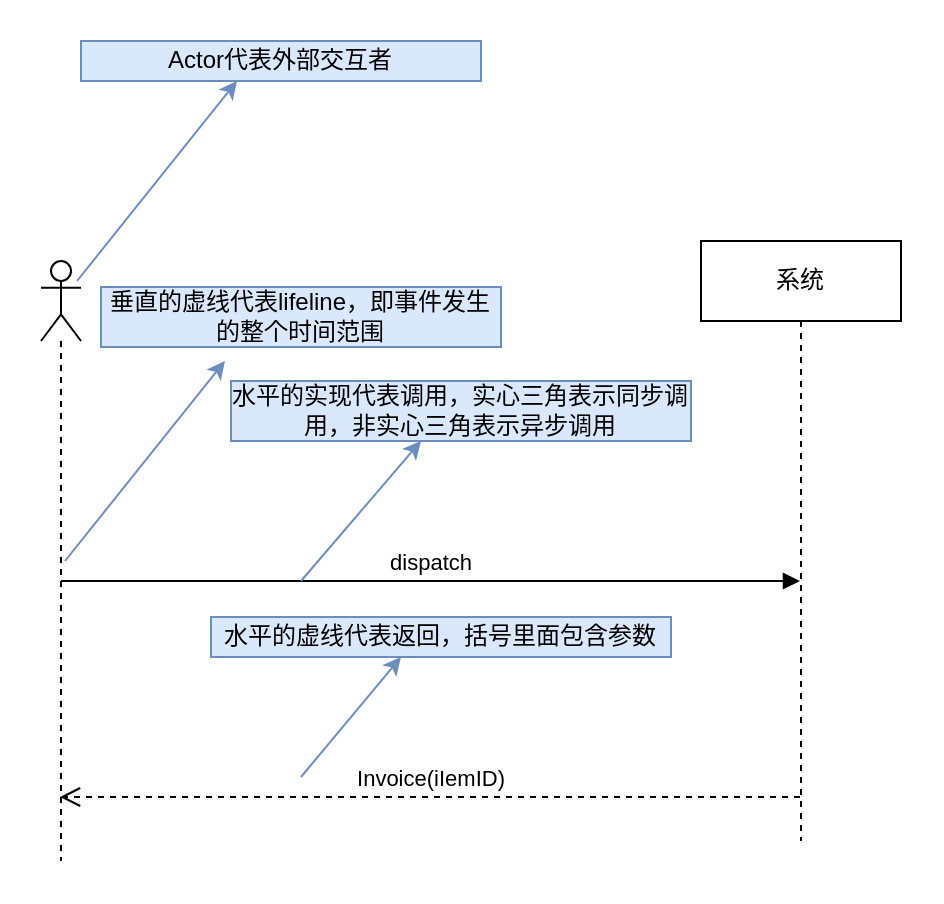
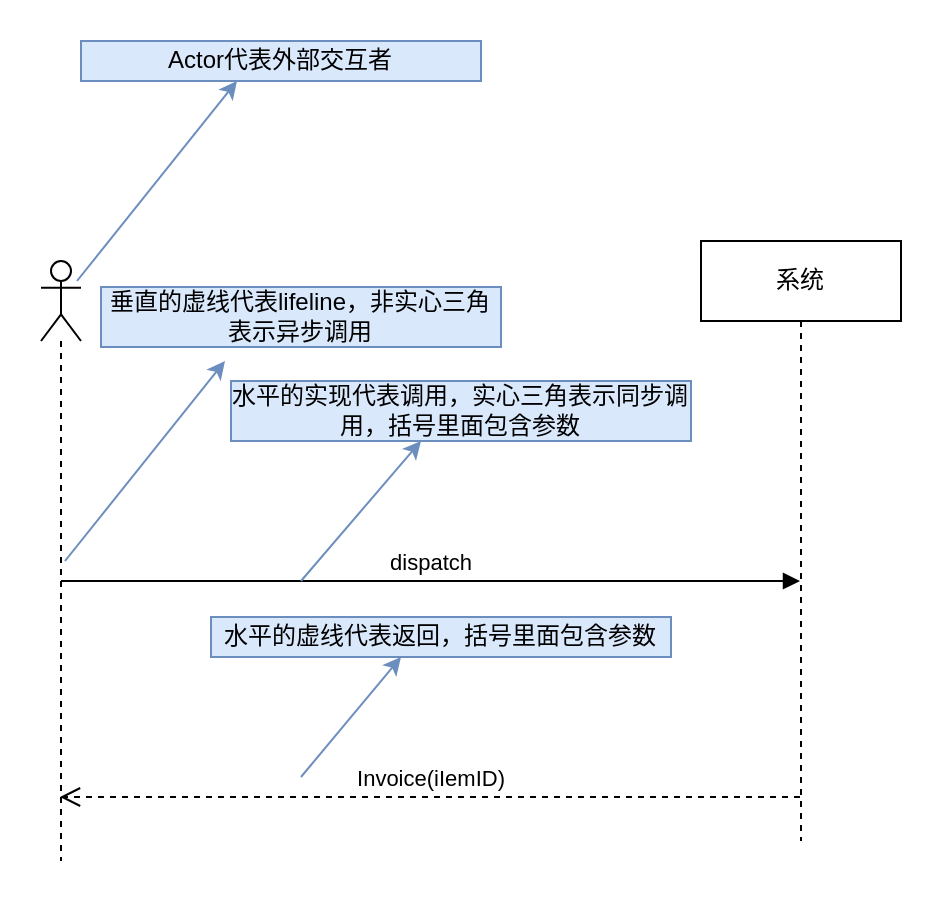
(301, 317) -> (301, 317)
(461, 411) -> (461, 411)
